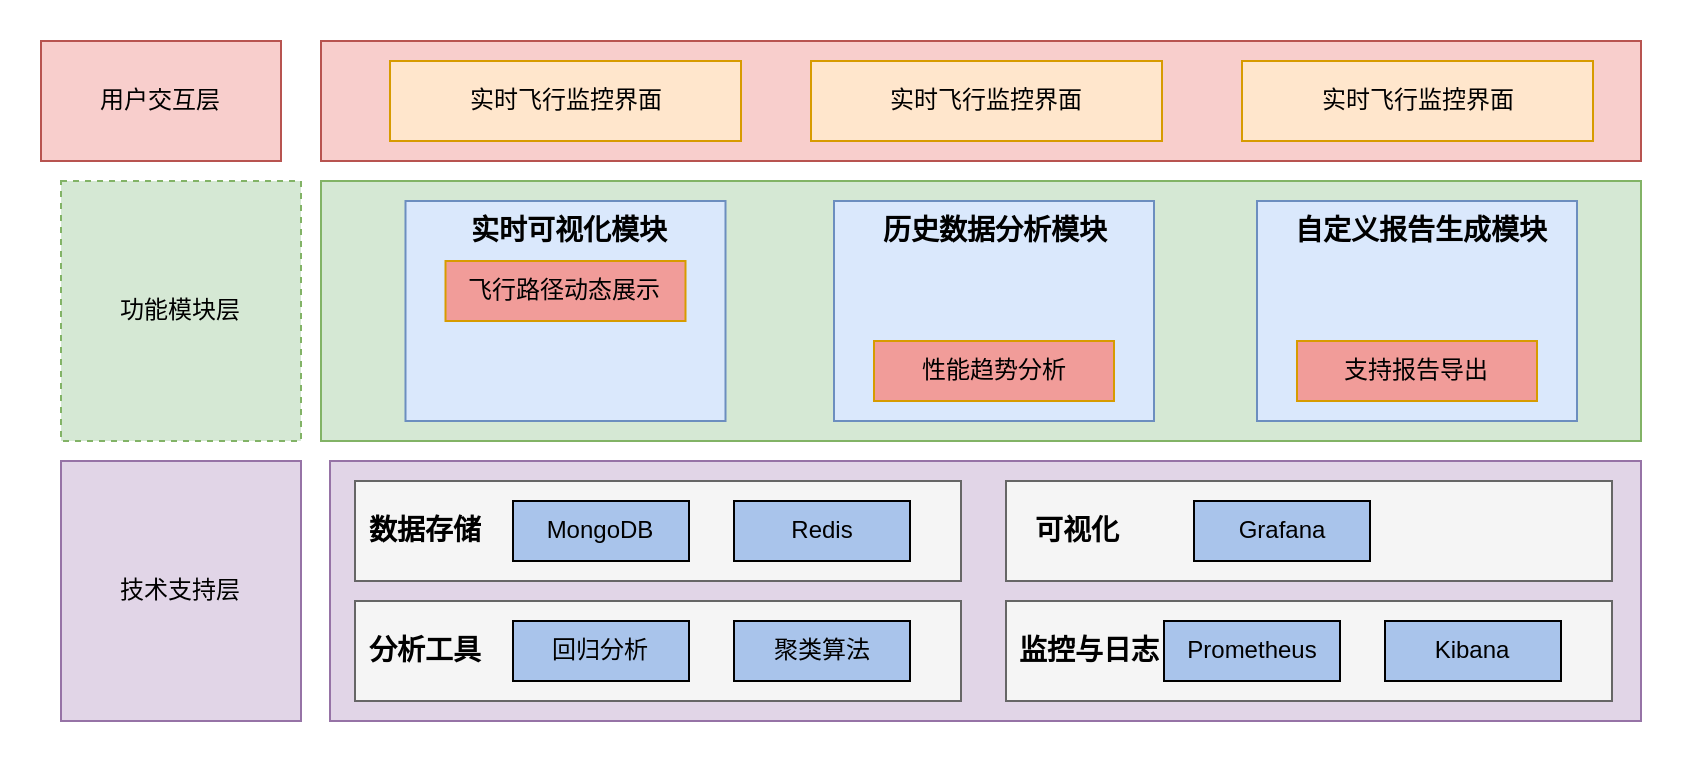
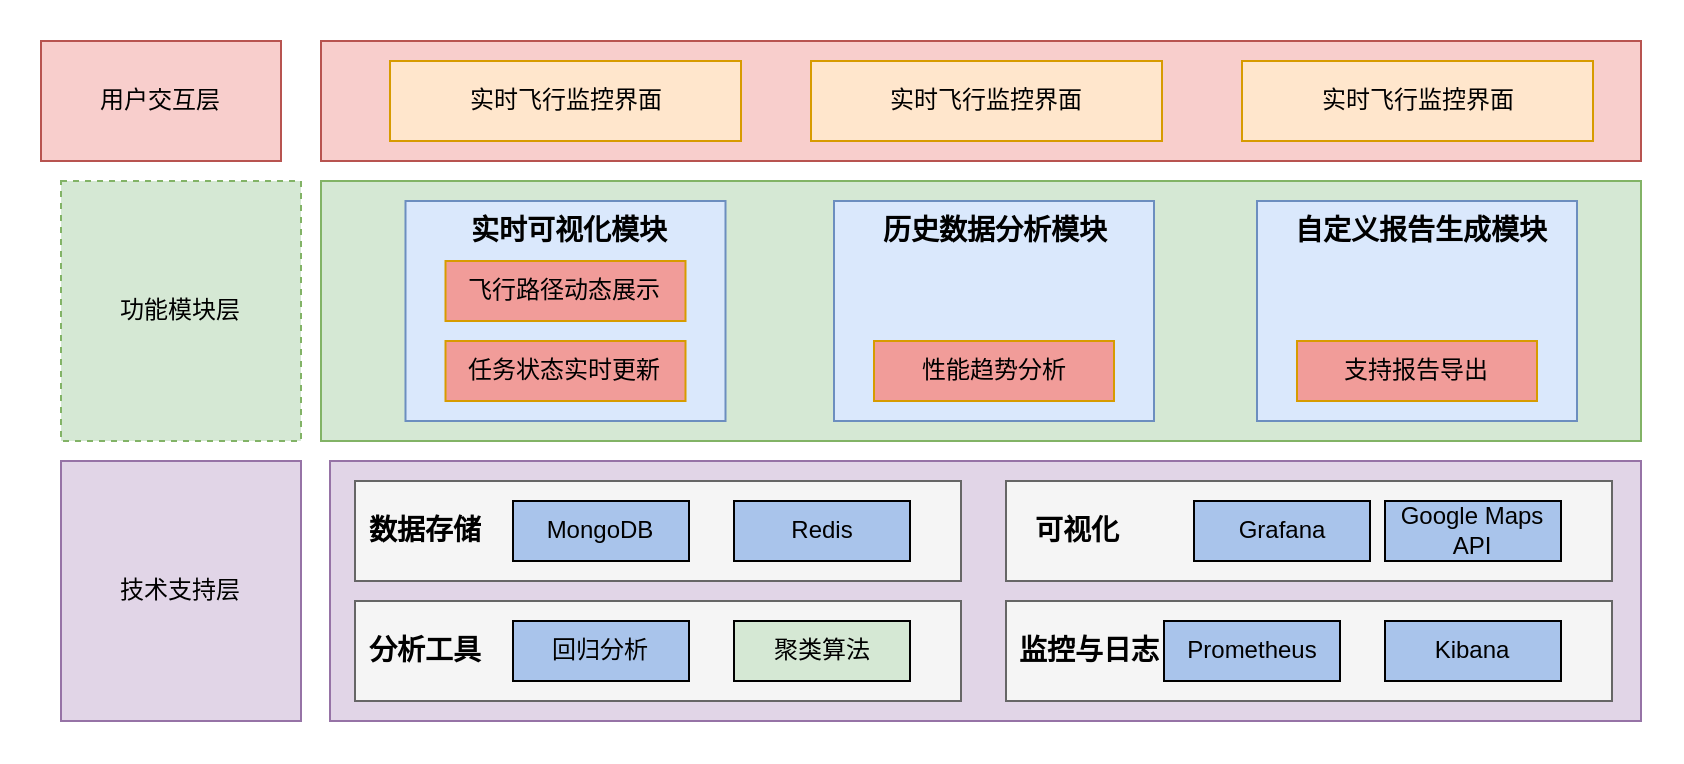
none -> (566, 371)
none -> (1473, 531)
(822, 651) -> (822, 651)
